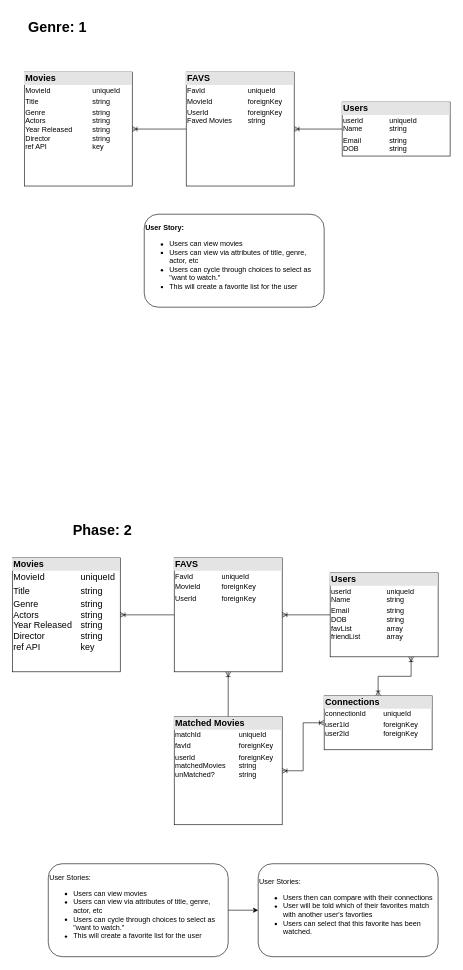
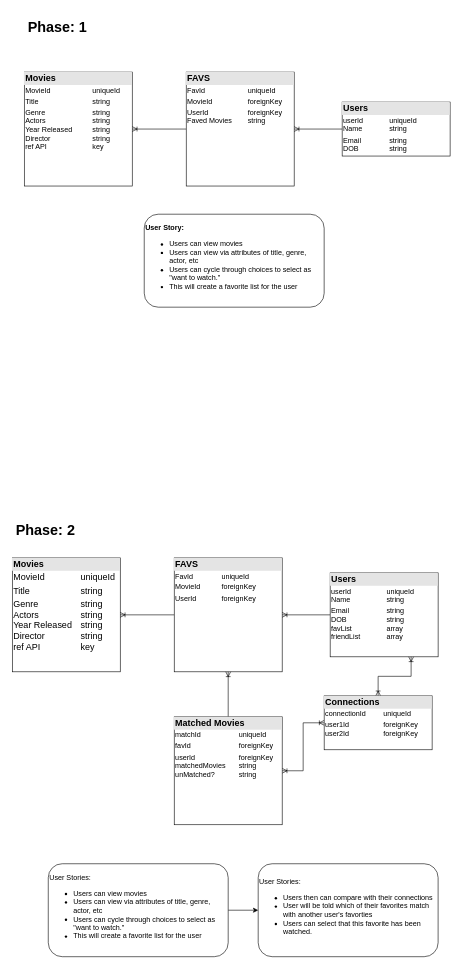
(58, 27) -> (58, 27)
(102, 531) -> (45, 531)
